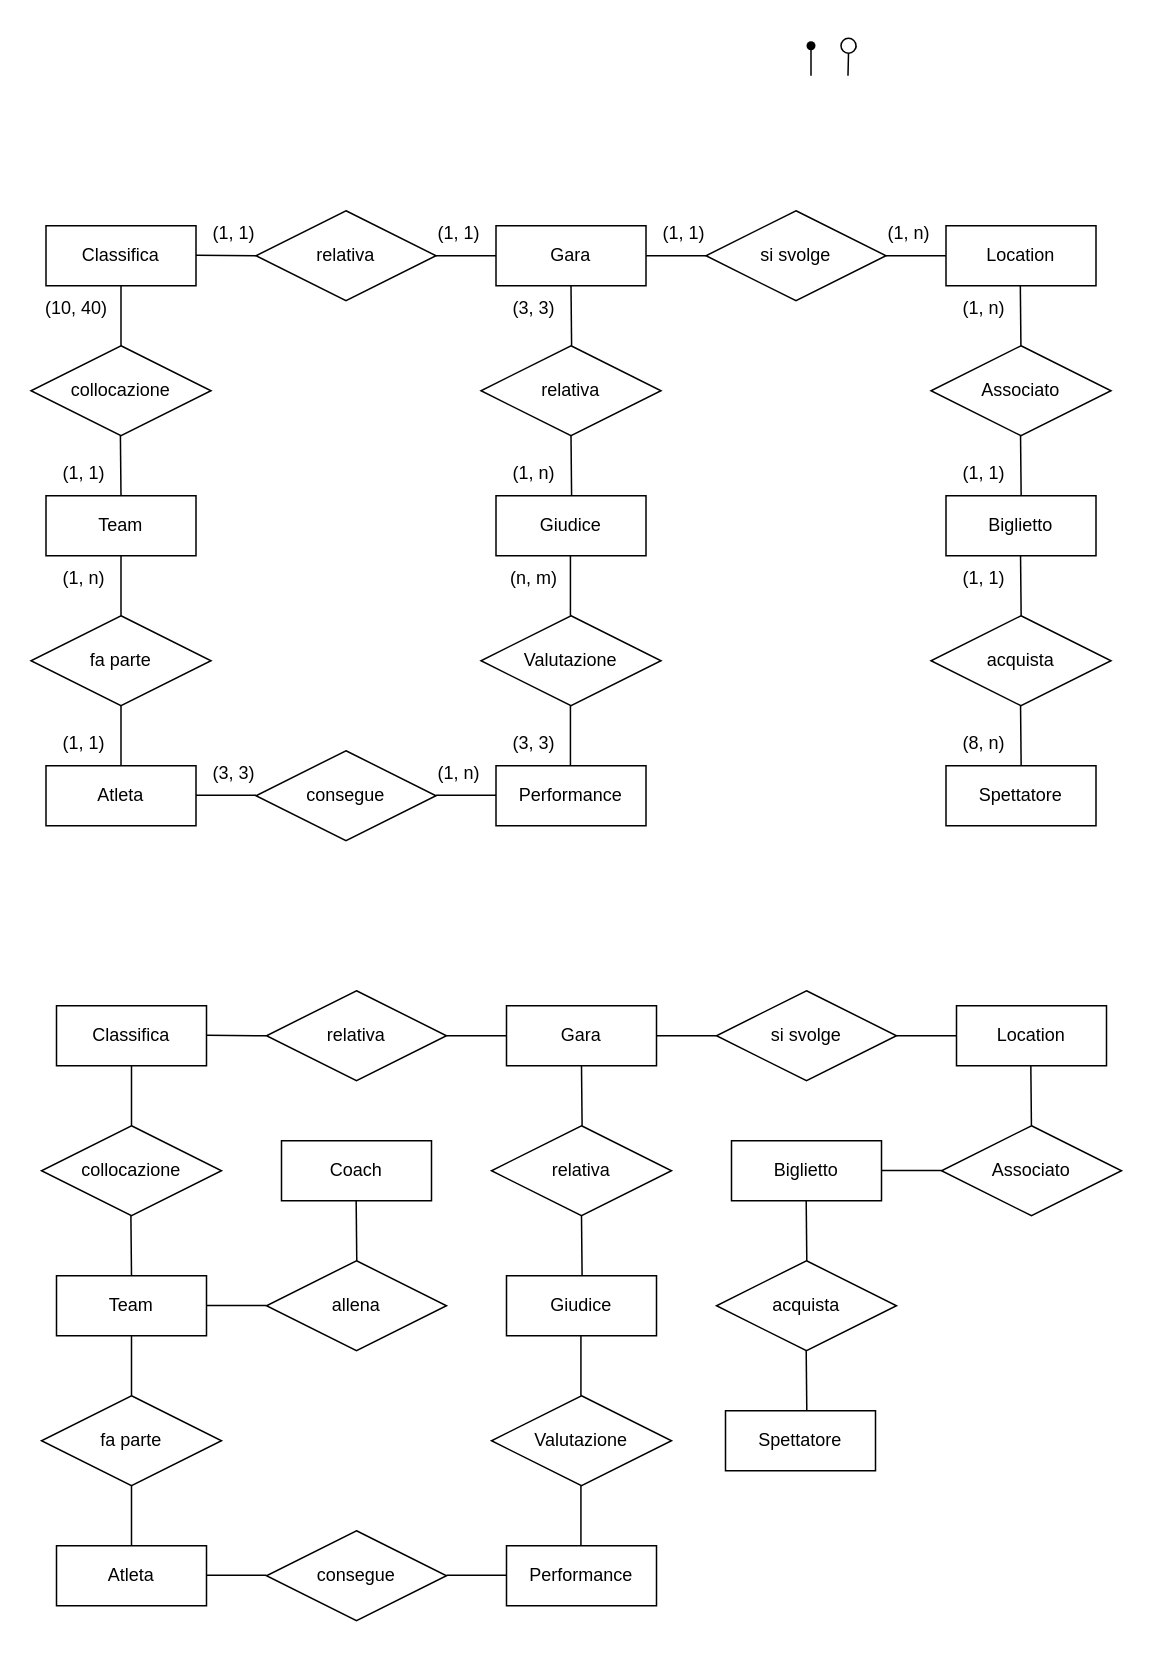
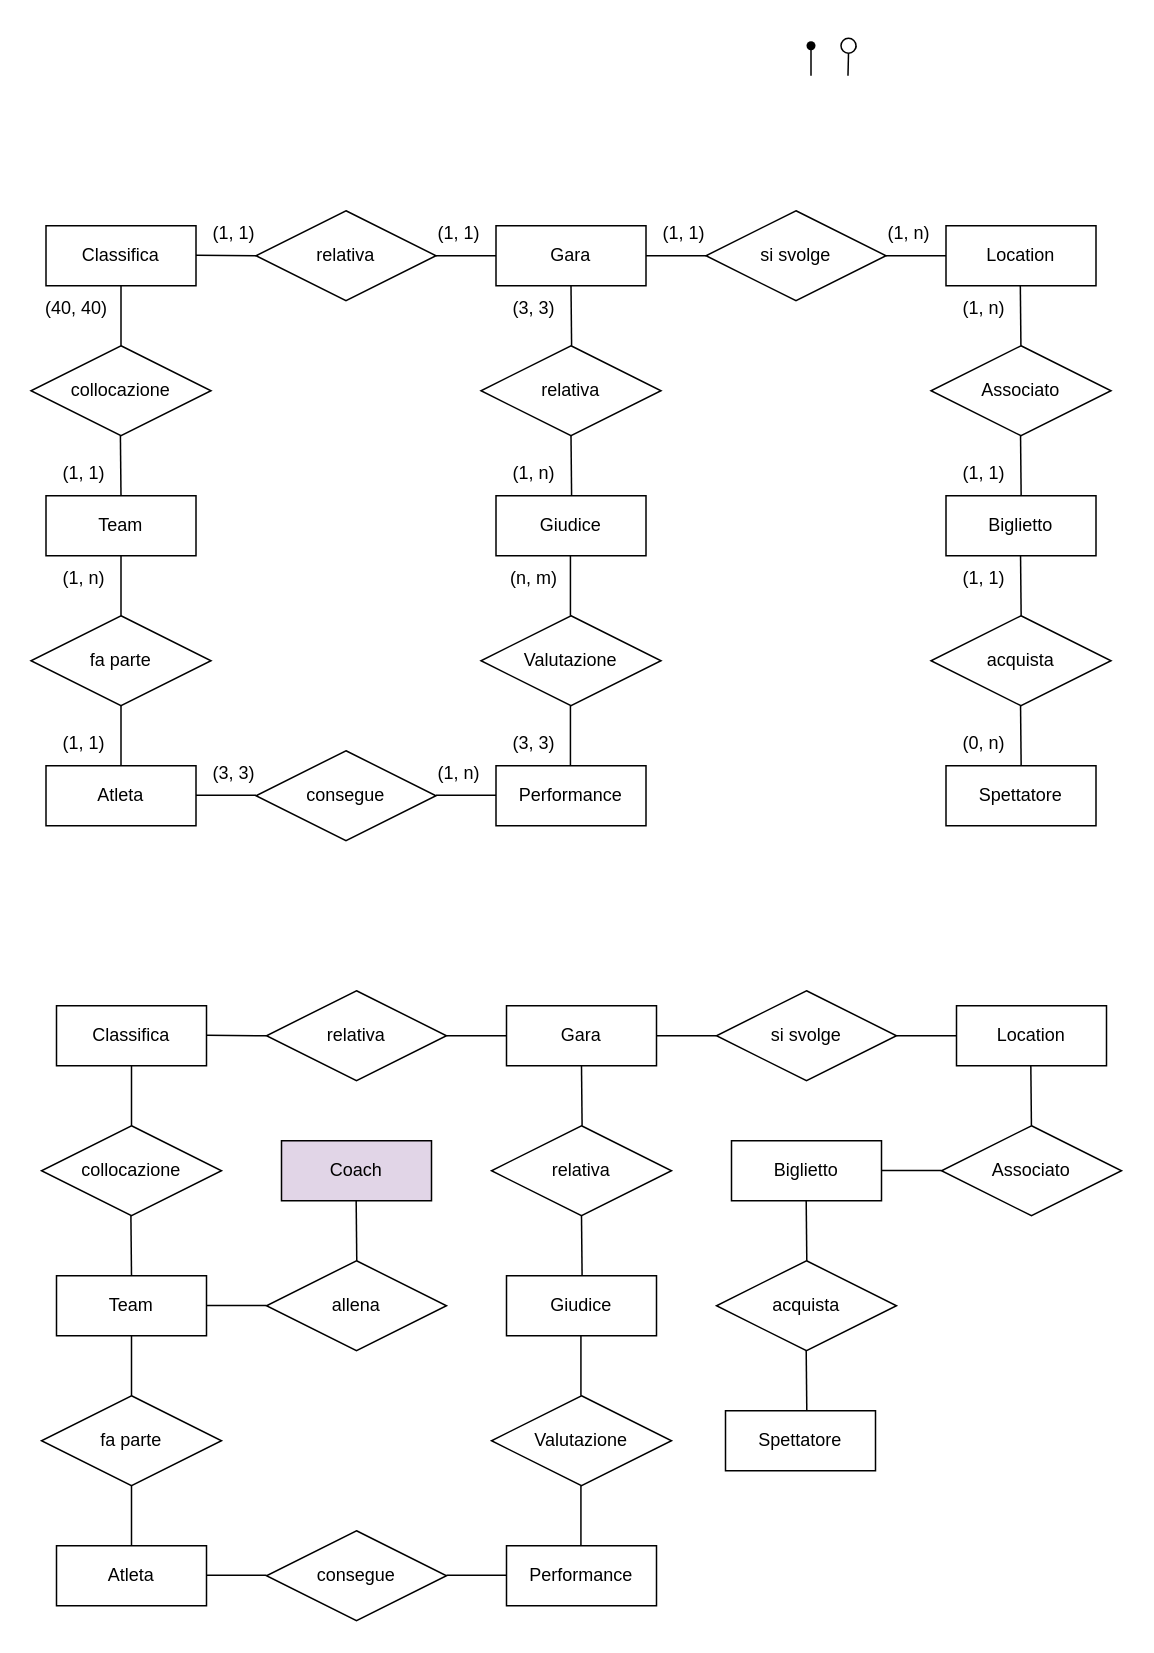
(77, 308) -> (77, 308)
(984, 743) -> (984, 743)
(356, 1171) -> (356, 1171)
